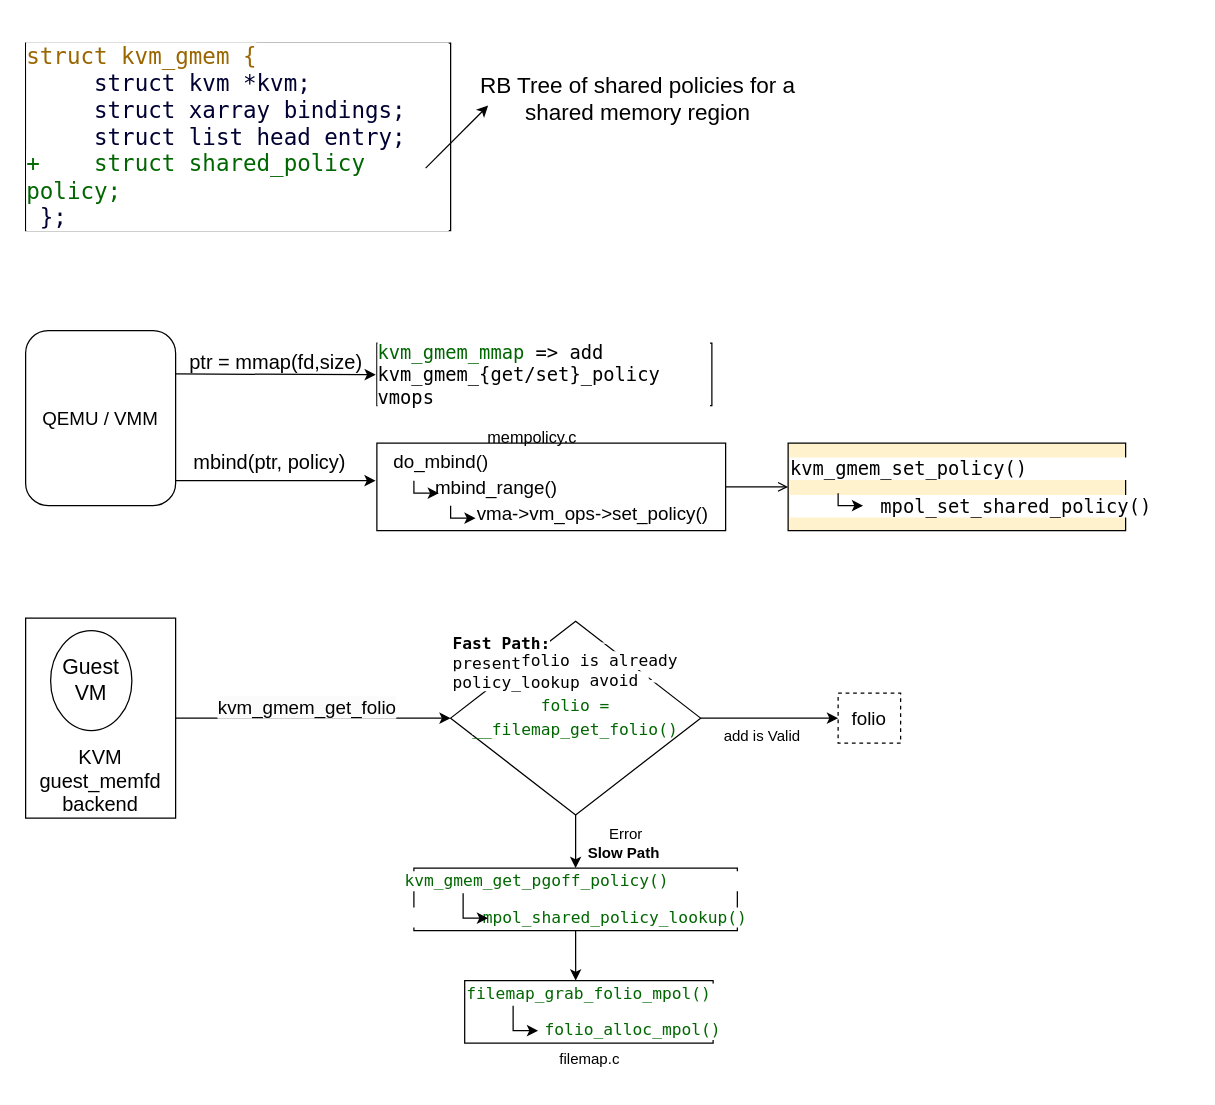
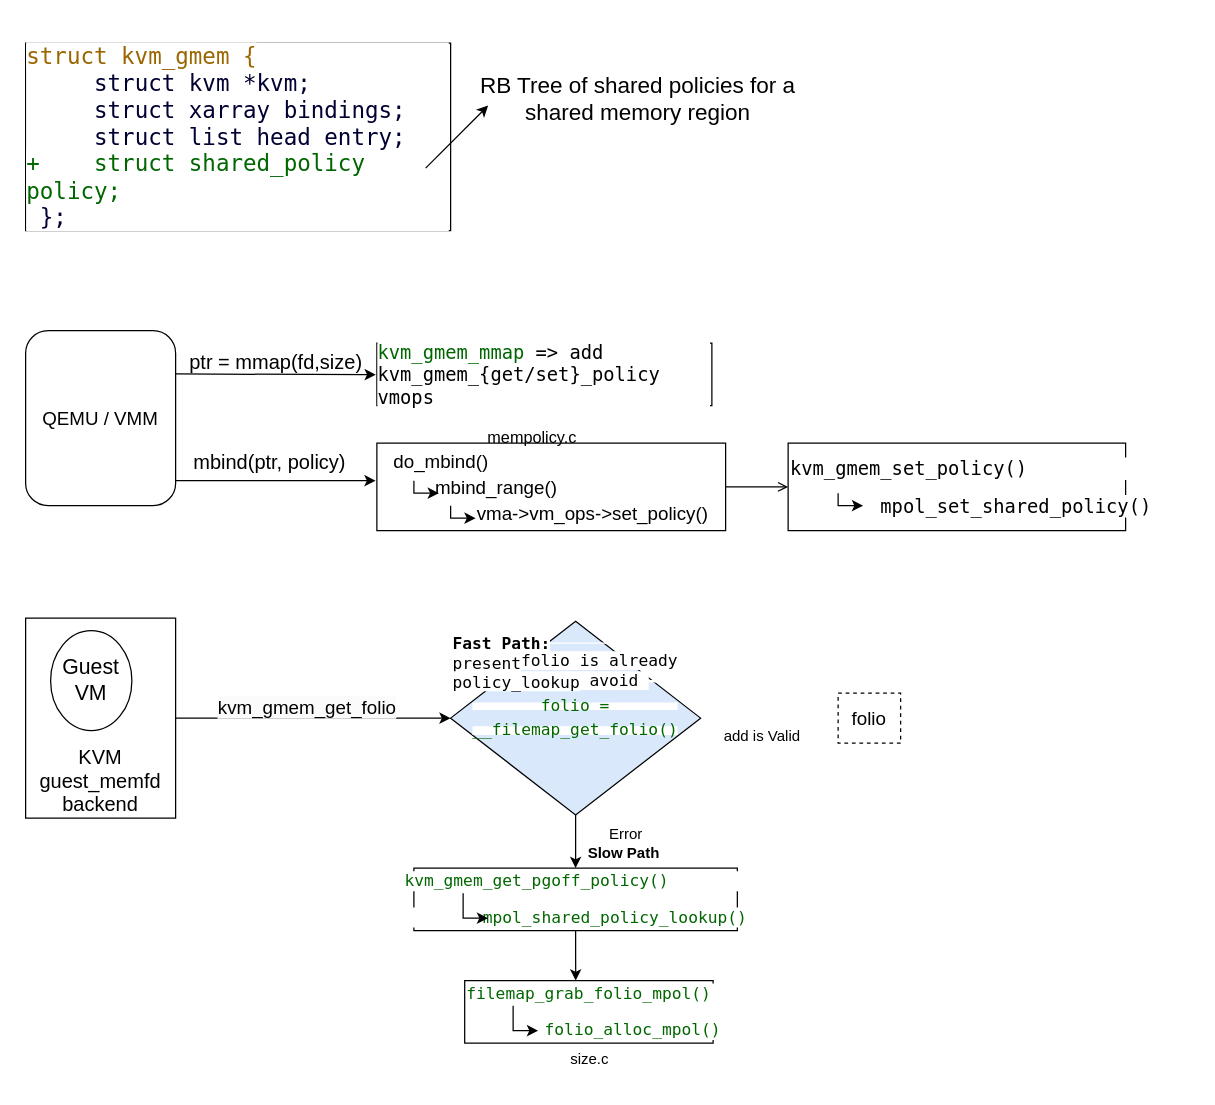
(957, 487) -> (957, 487)
(576, 718) -> (576, 718)
(765, 718) -> none
(590, 1059) -> (590, 1059)
